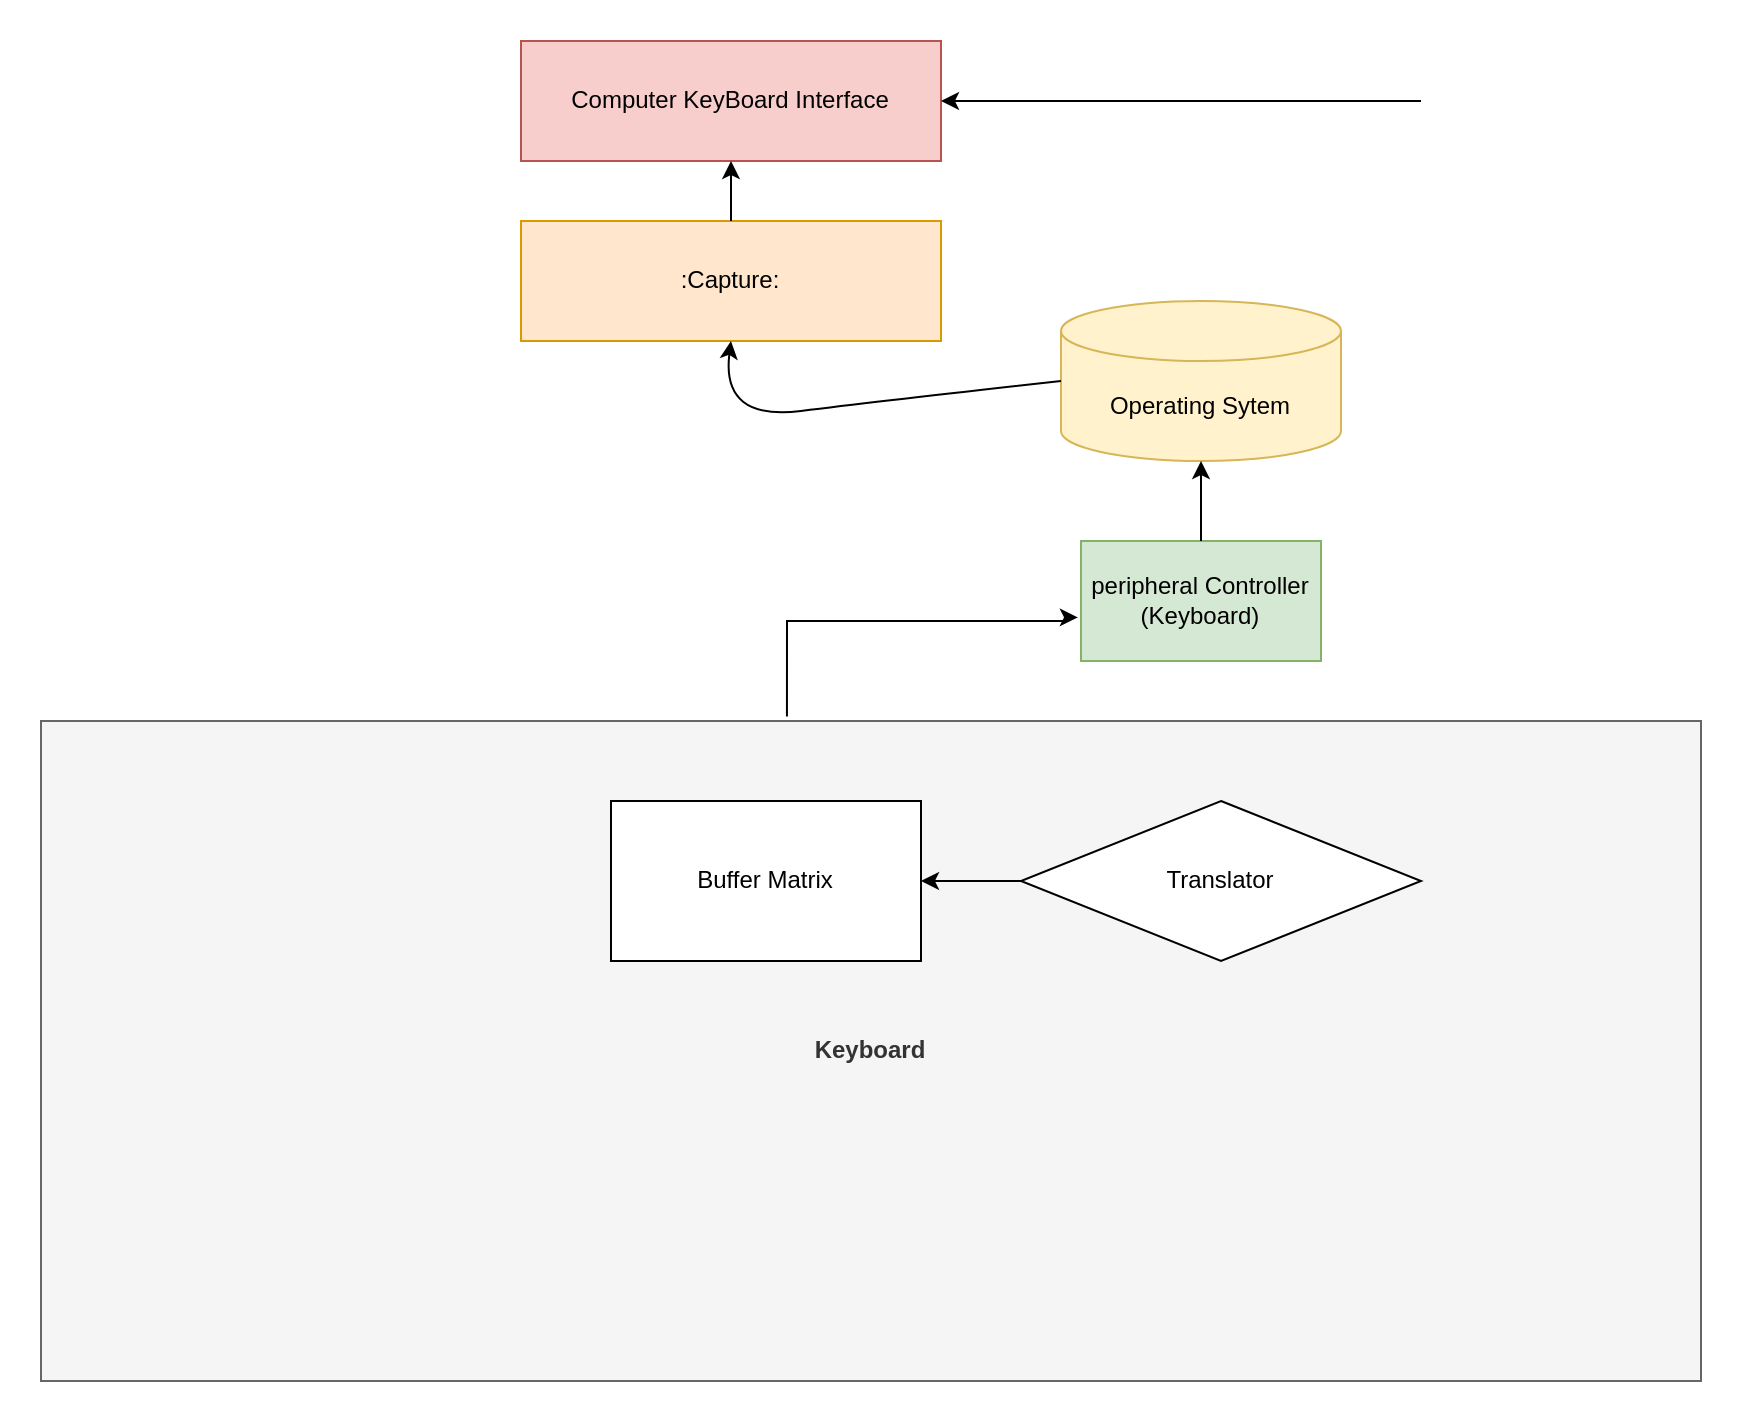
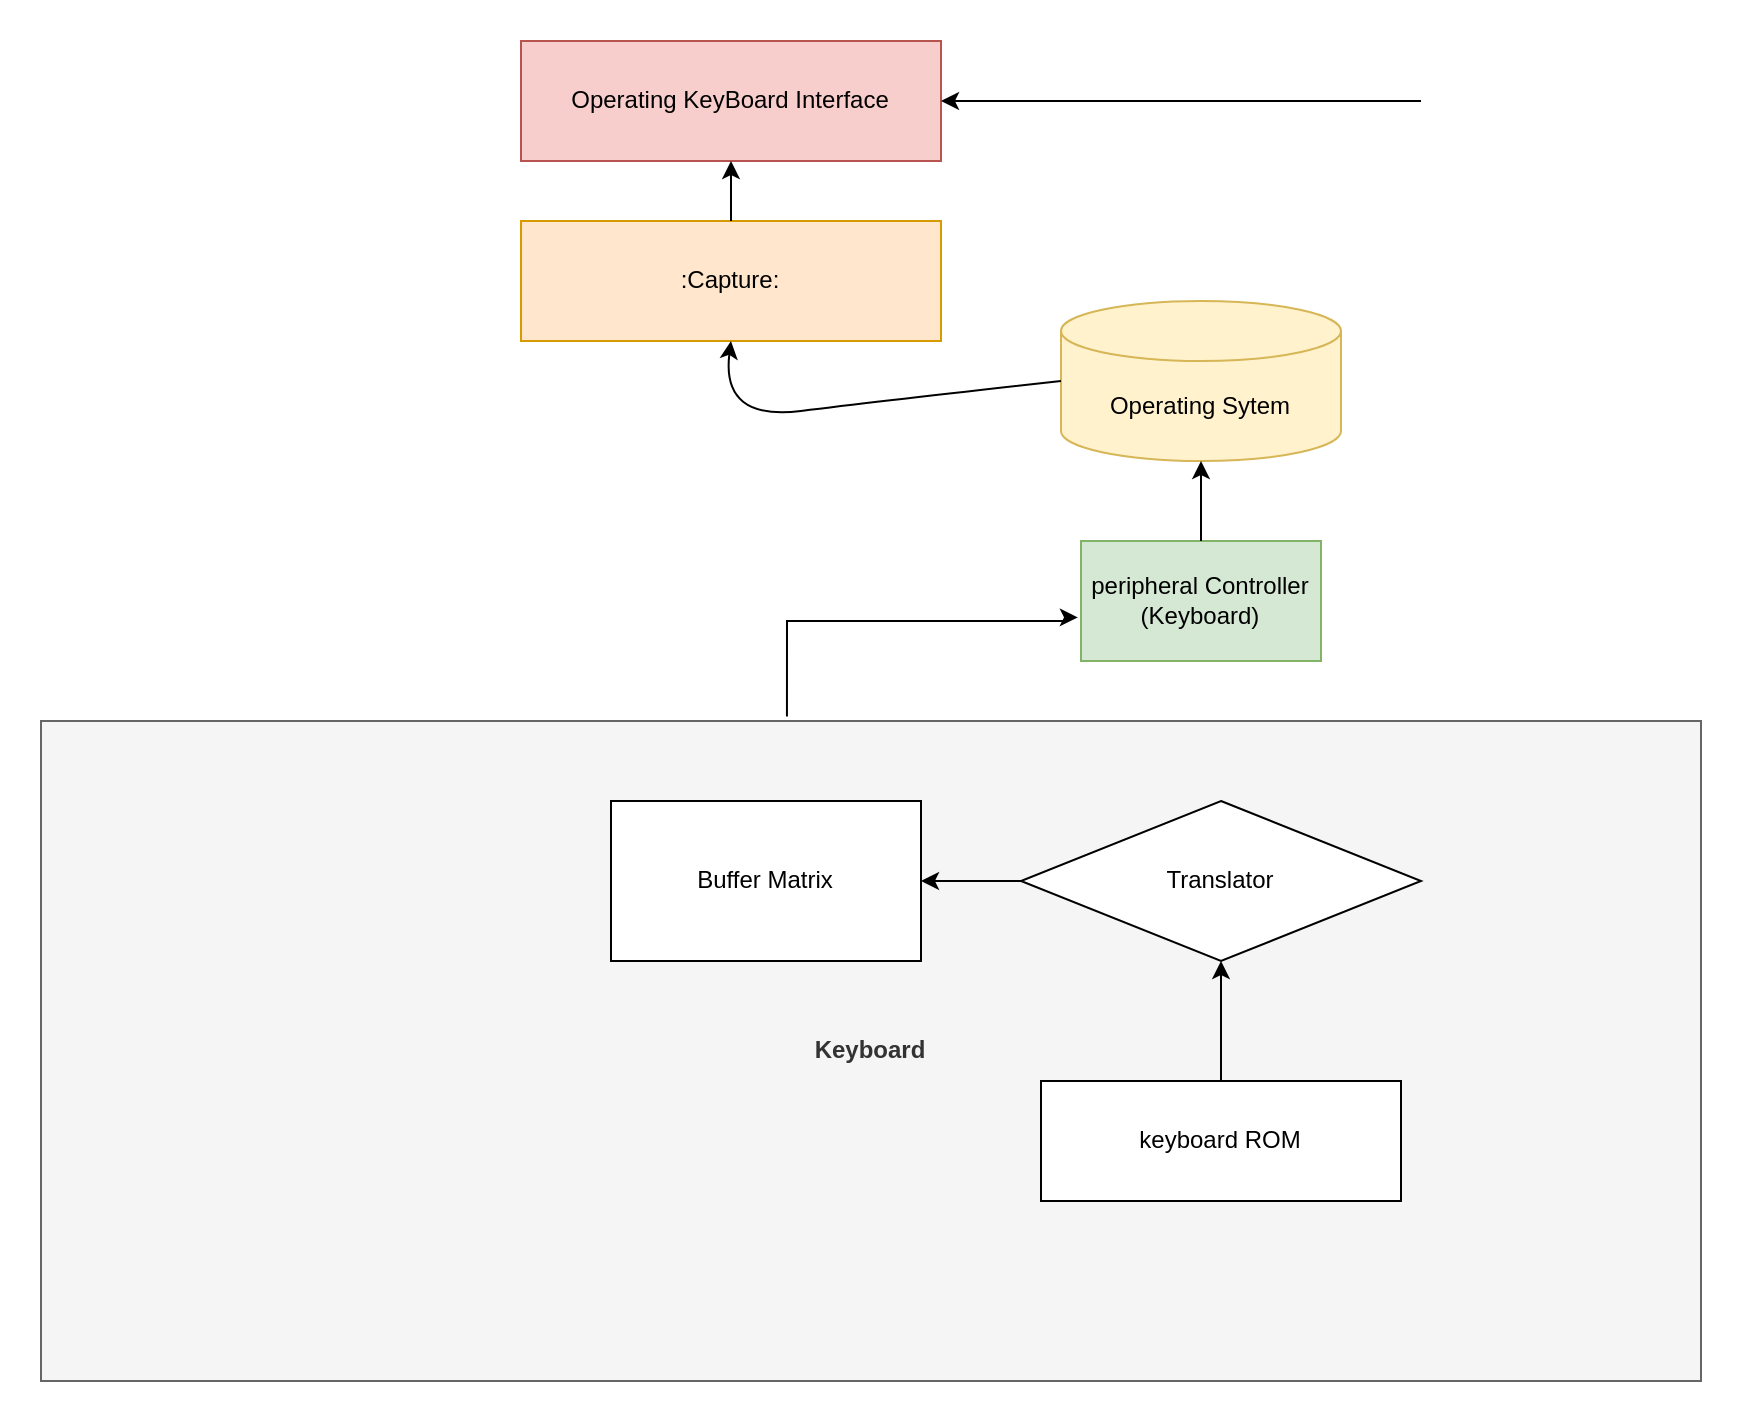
(731, 101) -> (731, 101)
none -> (1221, 1028)
none -> (1221, 1141)
